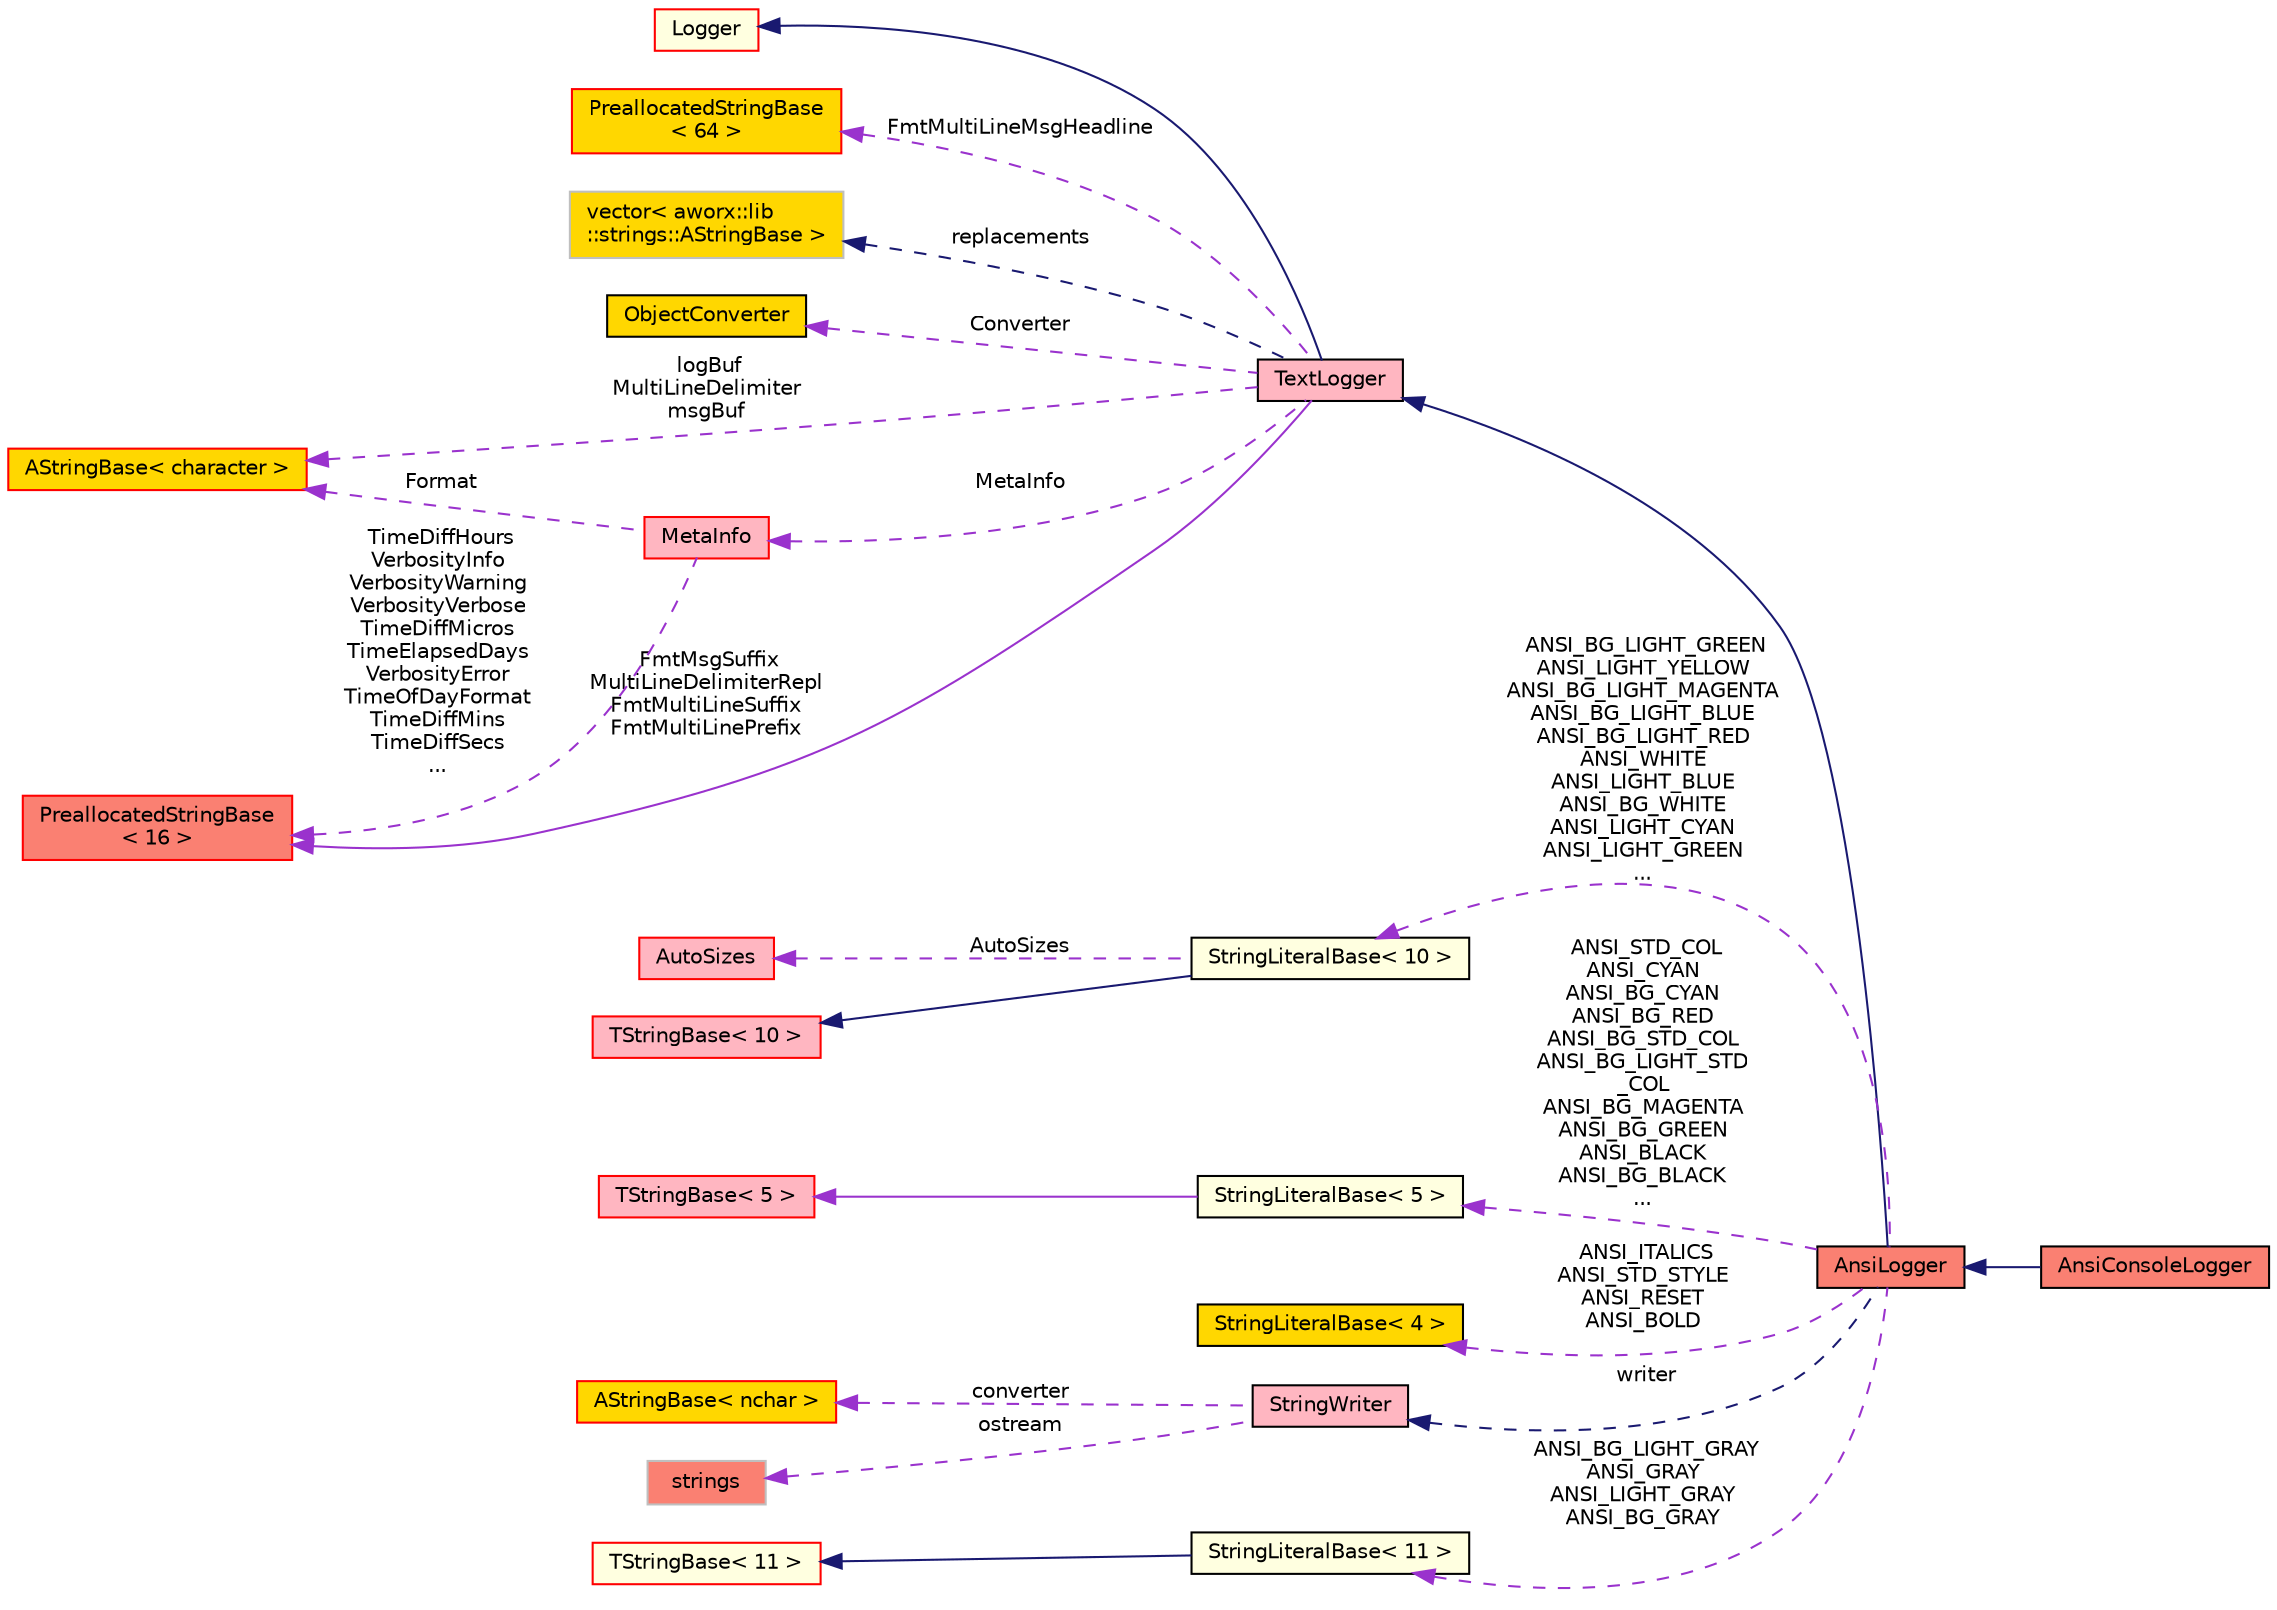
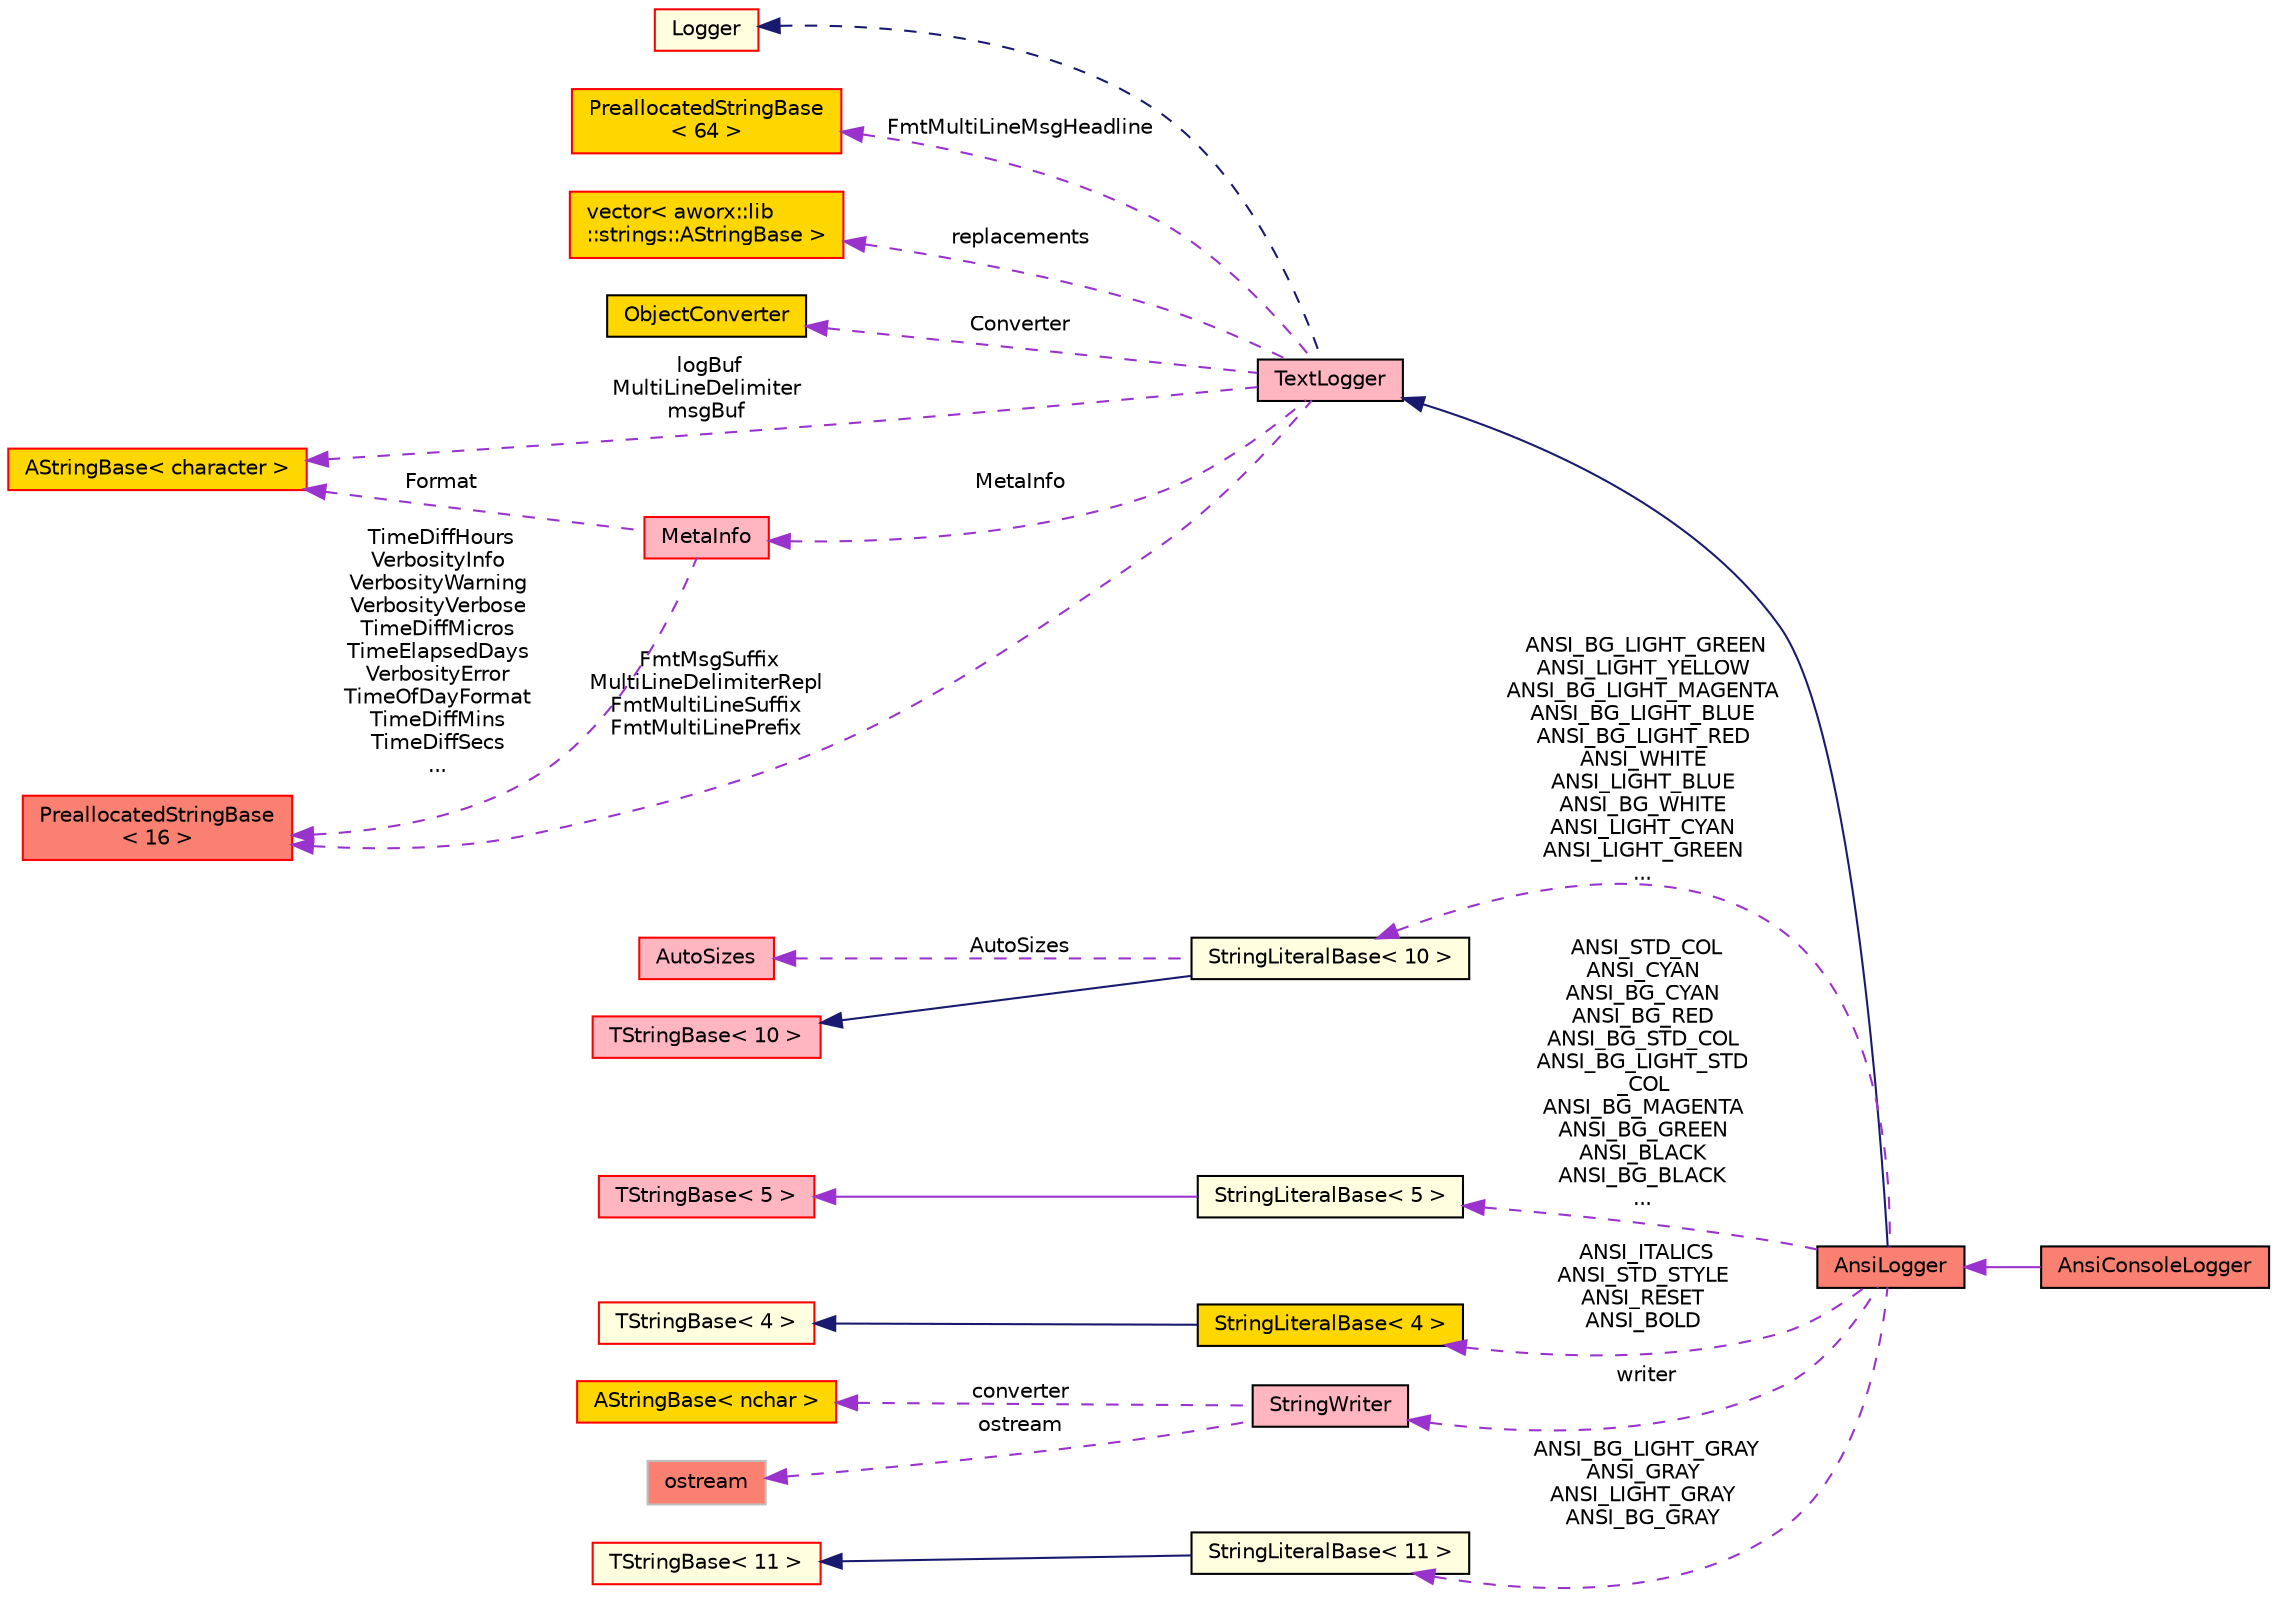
(1119, 89) -> (1119, 89)
(707, 225) -> (707, 225)
(1082, 286) -> (1082, 286)
(860, 733) -> (860, 733)
(2013, 1267) -> (2013, 1267)
none -> (707, 1323)
(1678, 1419) -> (1678, 1419)
(707, 1483) -> (707, 1483)
